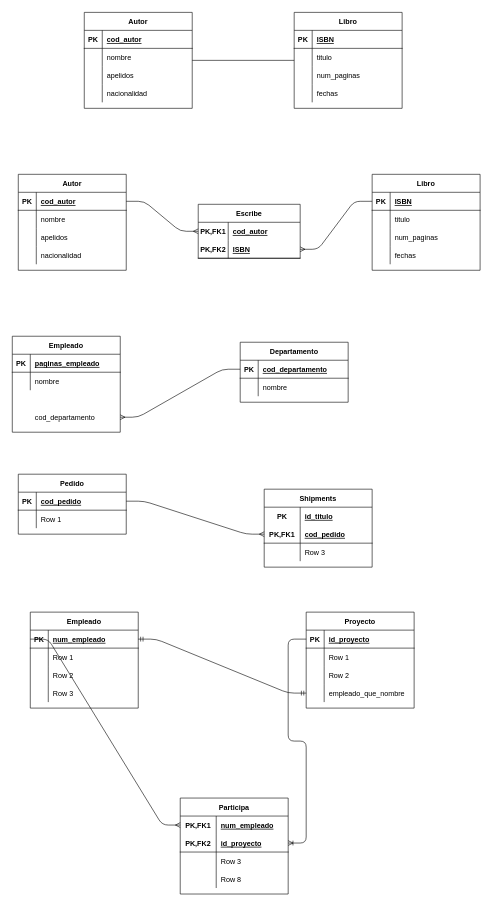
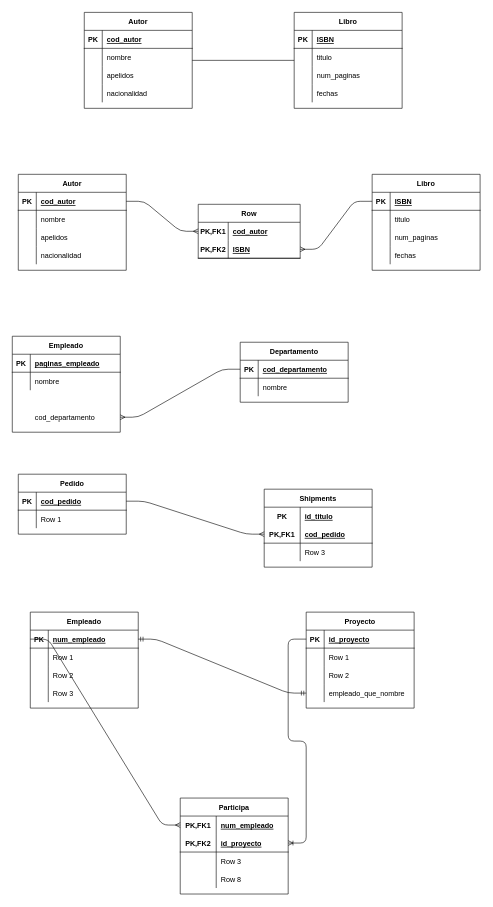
(249, 214) -> (249, 214)
